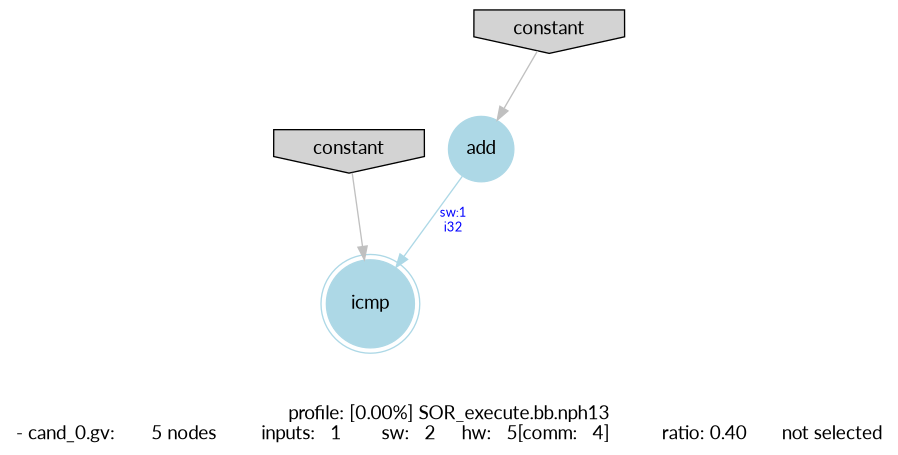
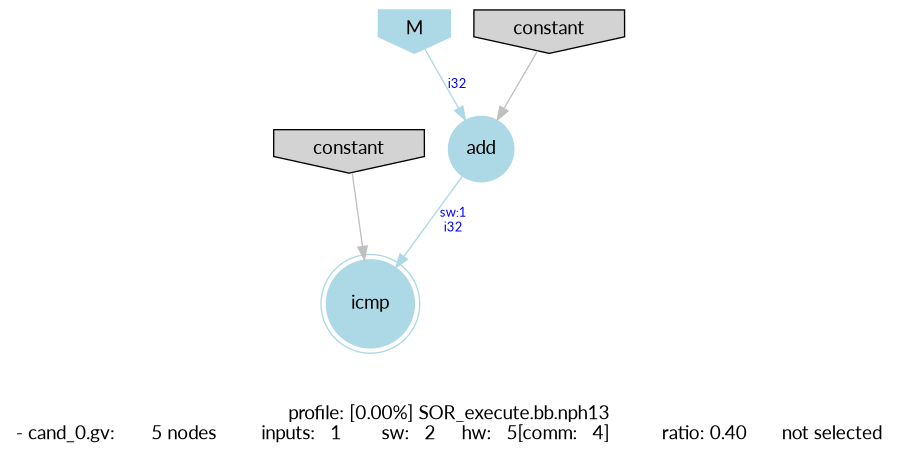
none -> (414, 29)
